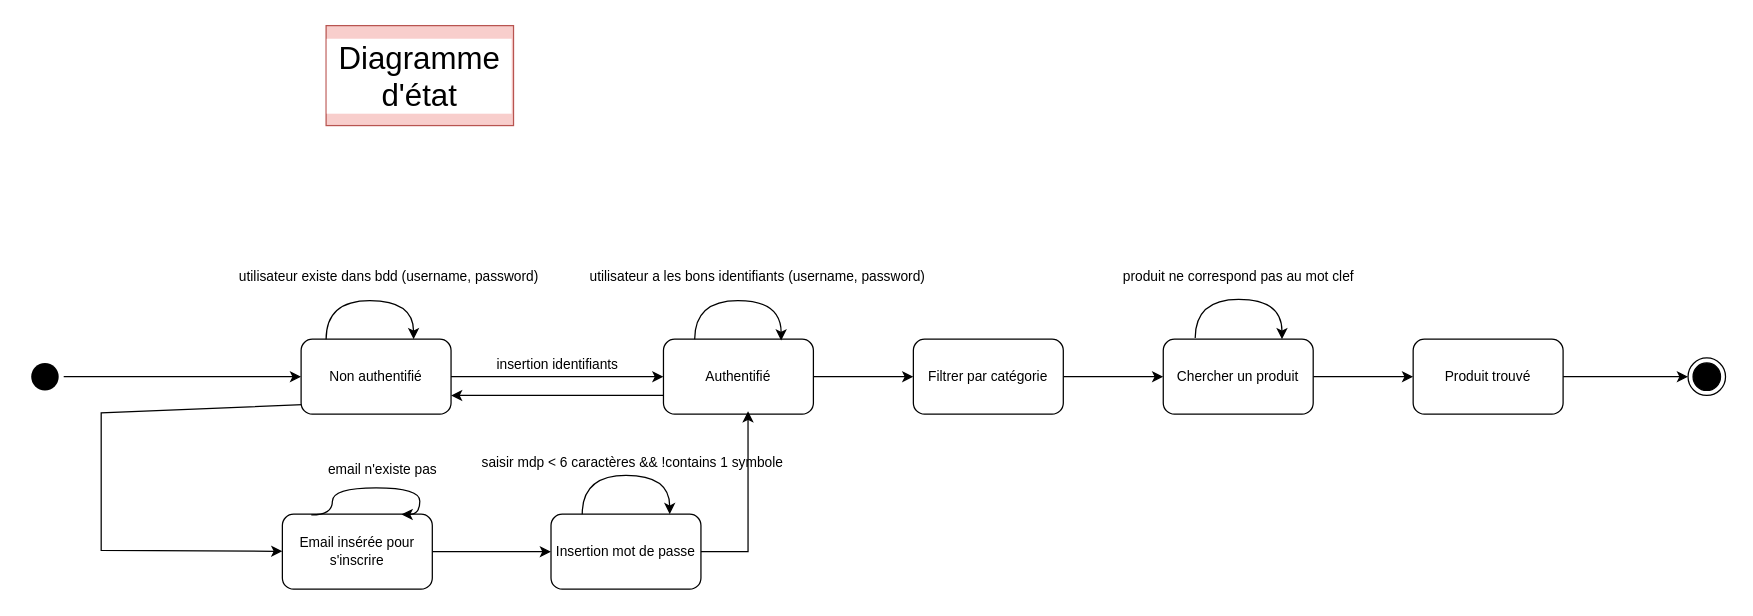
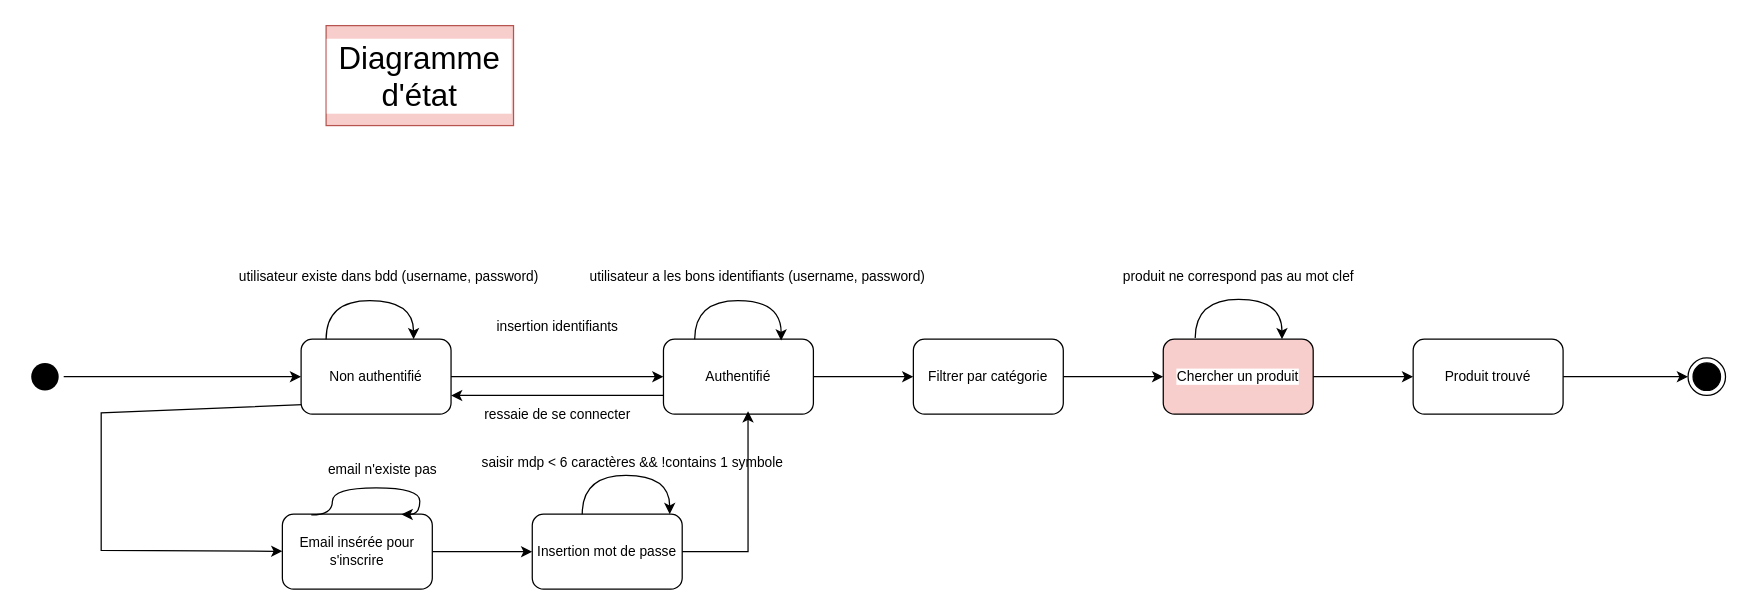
(557, 364) -> (557, 327)
(1238, 377) -> (1238, 377)
none -> (557, 414)
(626, 552) -> (607, 552)
